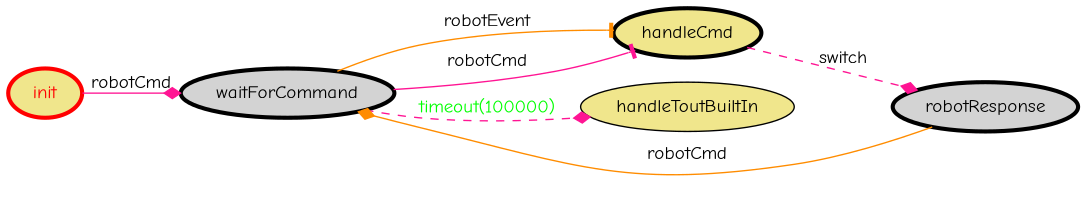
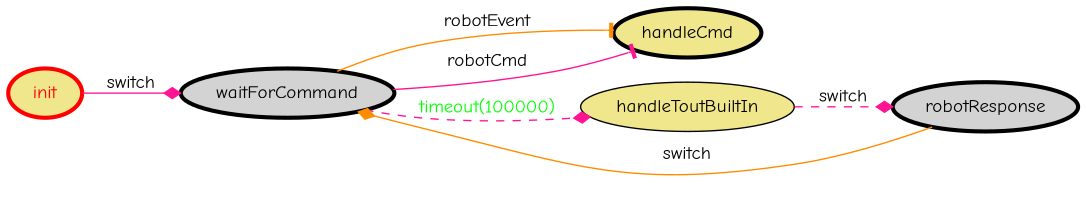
(824, 67) -> (835, 107)
(131, 83) -> (131, 83)
(687, 154) -> (687, 154)
